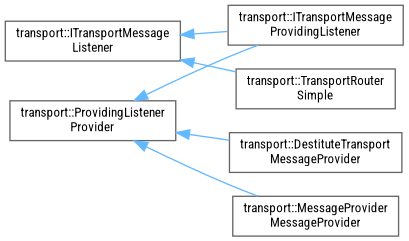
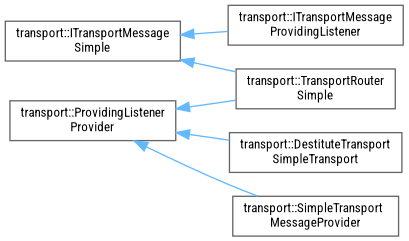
(93, 41) -> (93, 41)
(193, 72) -> (213, 104)
(316, 153) -> (316, 153)
(316, 216) -> (316, 216)
